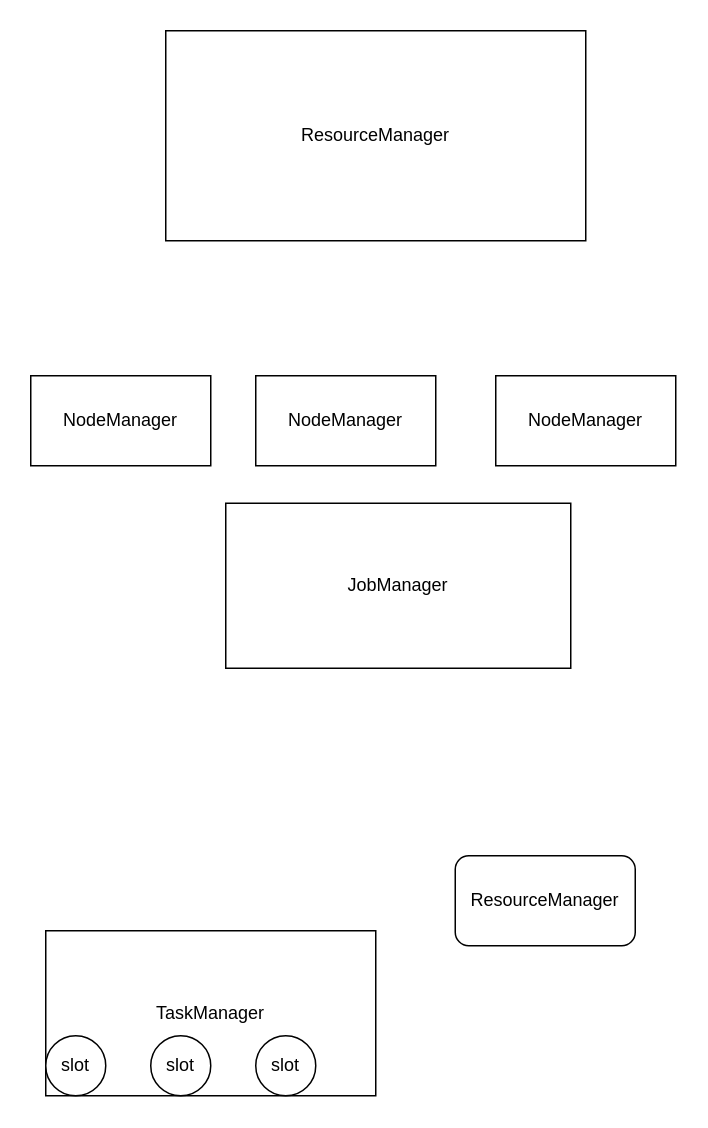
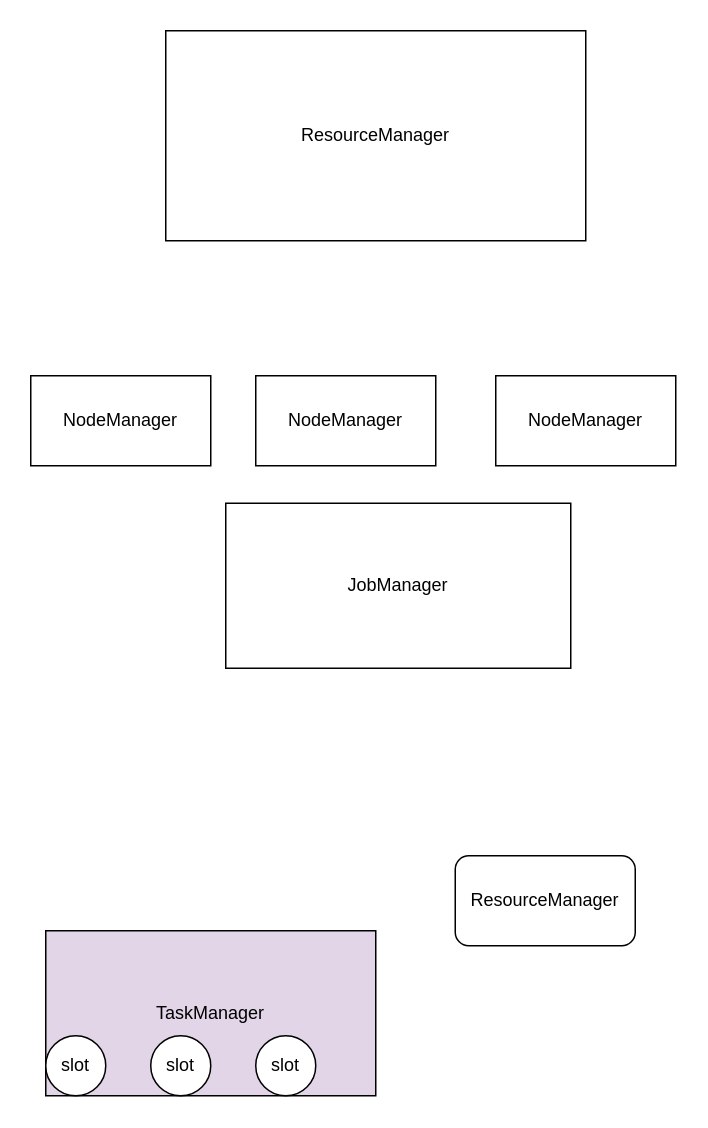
(211, 1013) -> (211, 1013)
